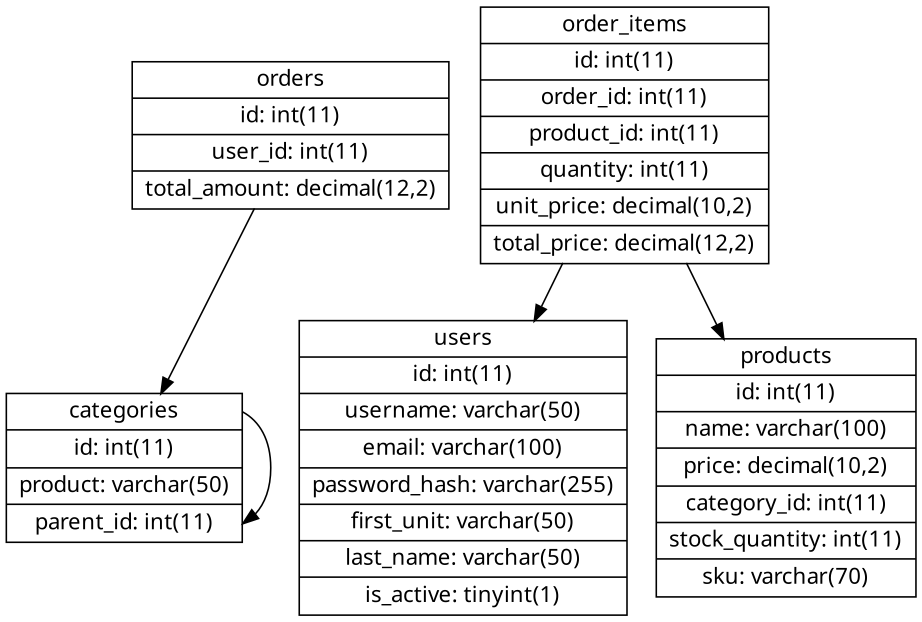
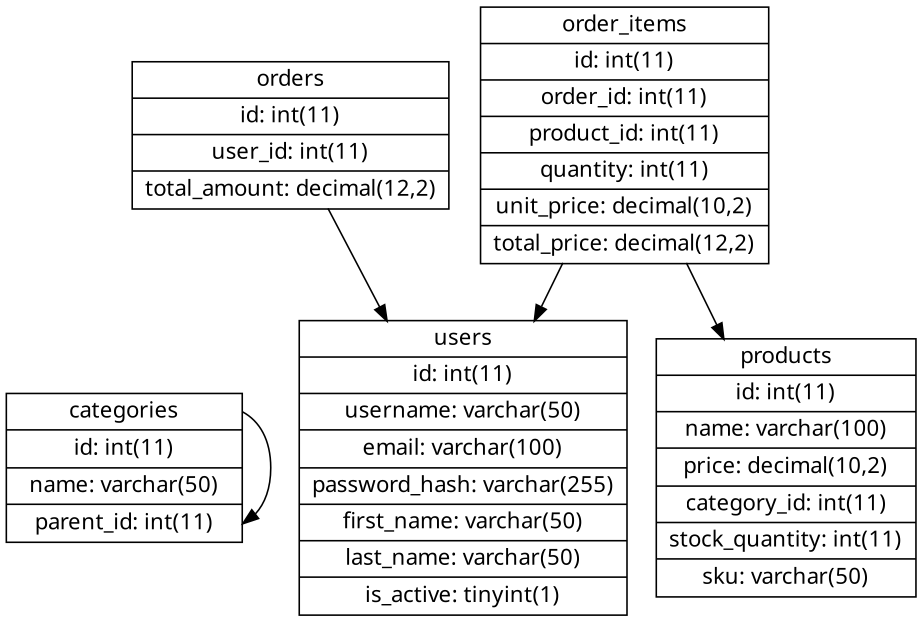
(211, 294) -> (354, 258)
(124, 485) -> (124, 485)
(463, 522) -> (463, 522)
(786, 577) -> (786, 577)
